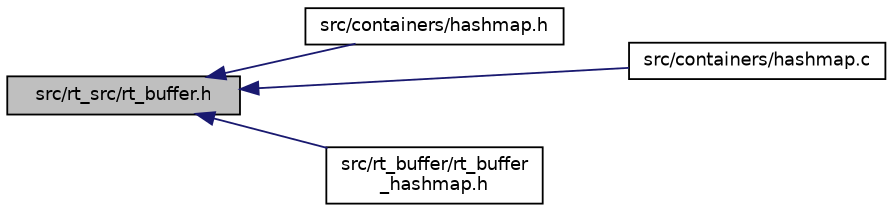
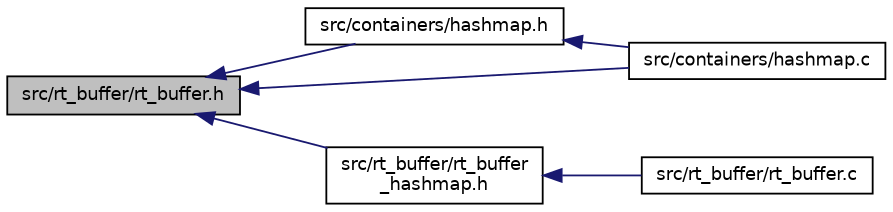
none -> (605, 45)
(124, 95) -> (124, 95)
none -> (757, 175)
